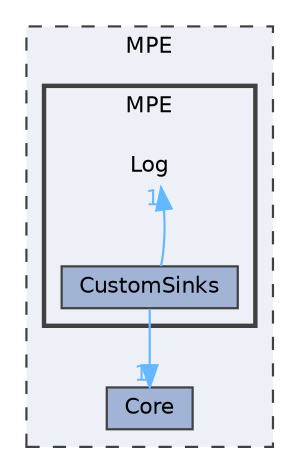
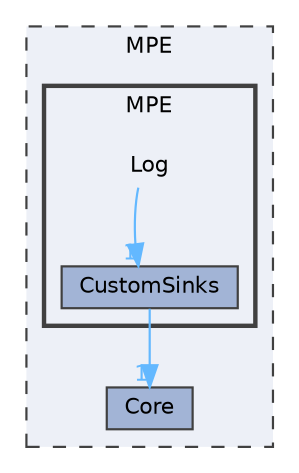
(164, 238) -> (135, 216)
